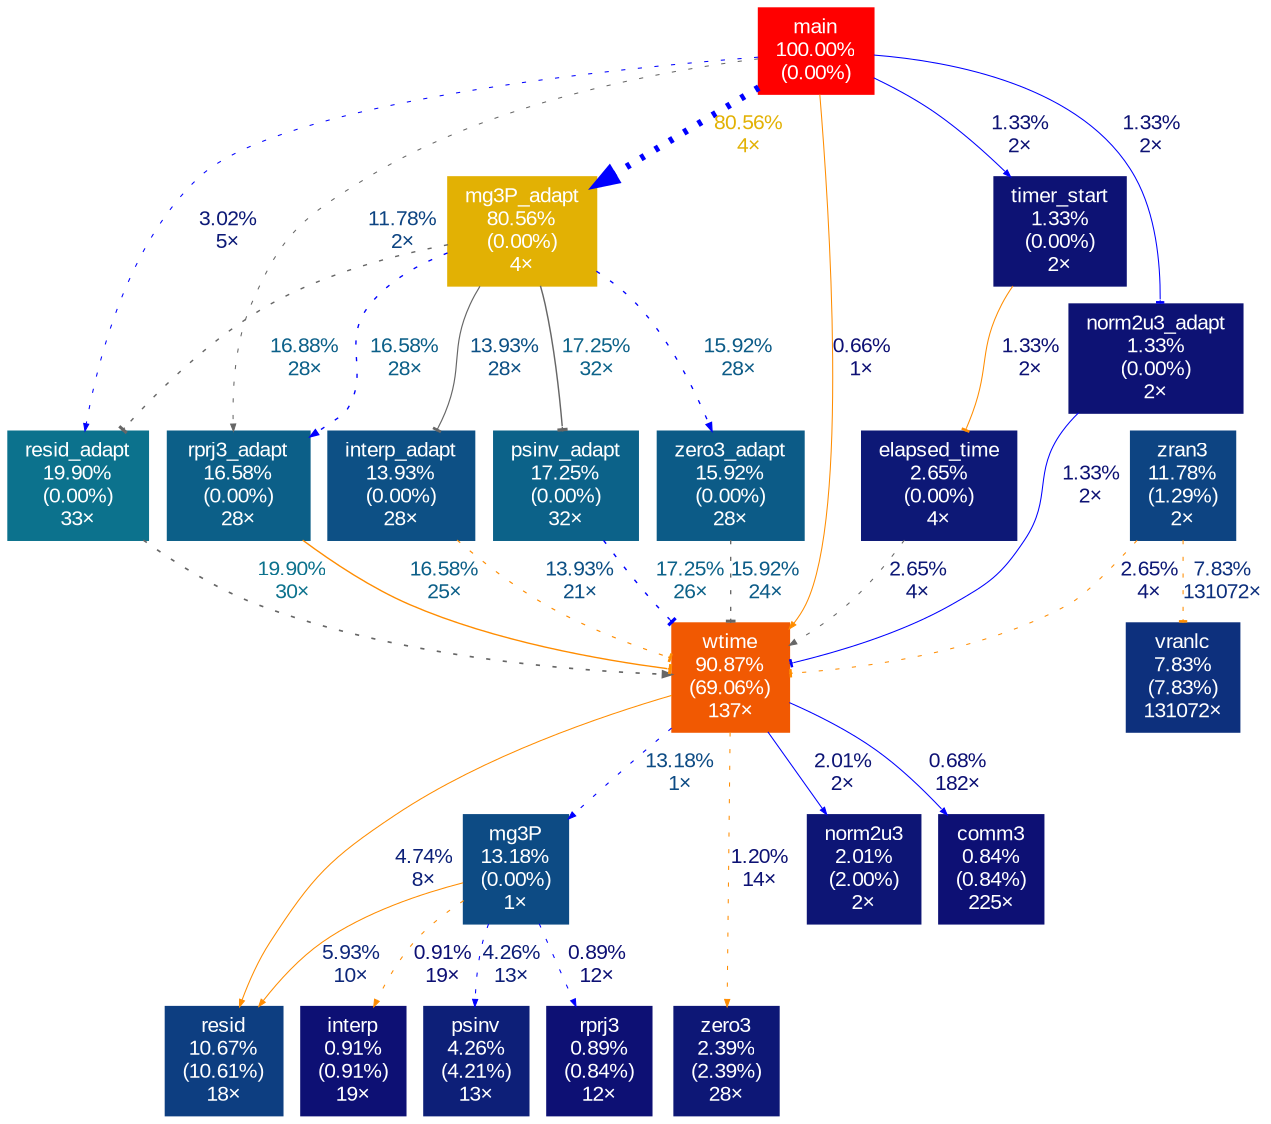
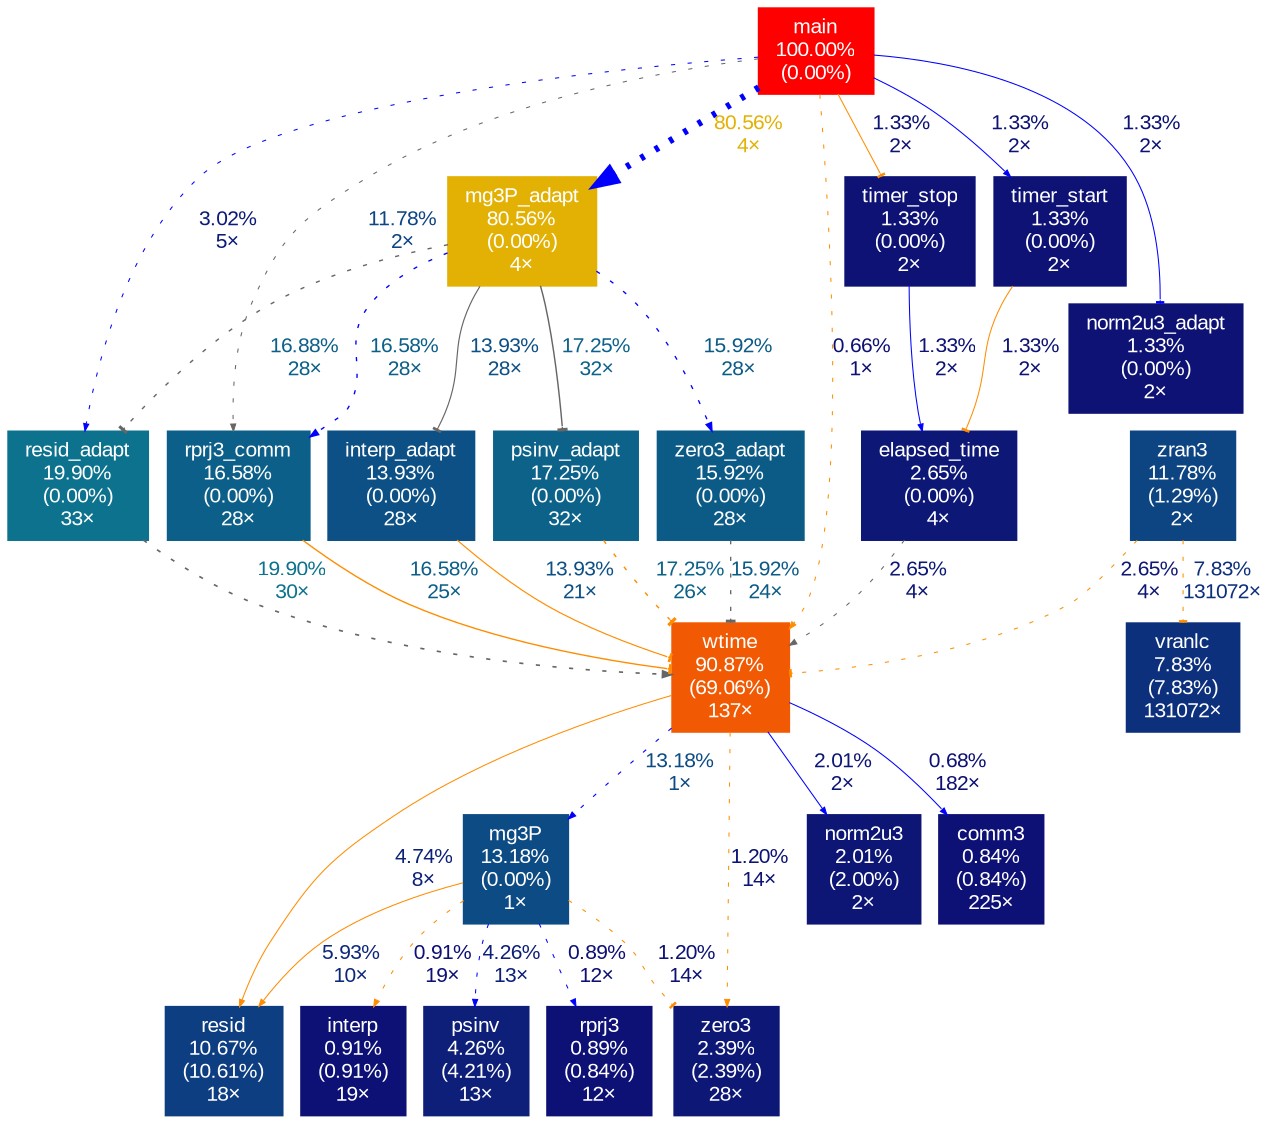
none -> (910, 231)
(833, 362) -> (833, 362)
(239, 486) -> (239, 486)
(635, 581) -> (635, 581)
(982, 586) -> none
(556, 610) -> (556, 610)
none -> (627, 945)
